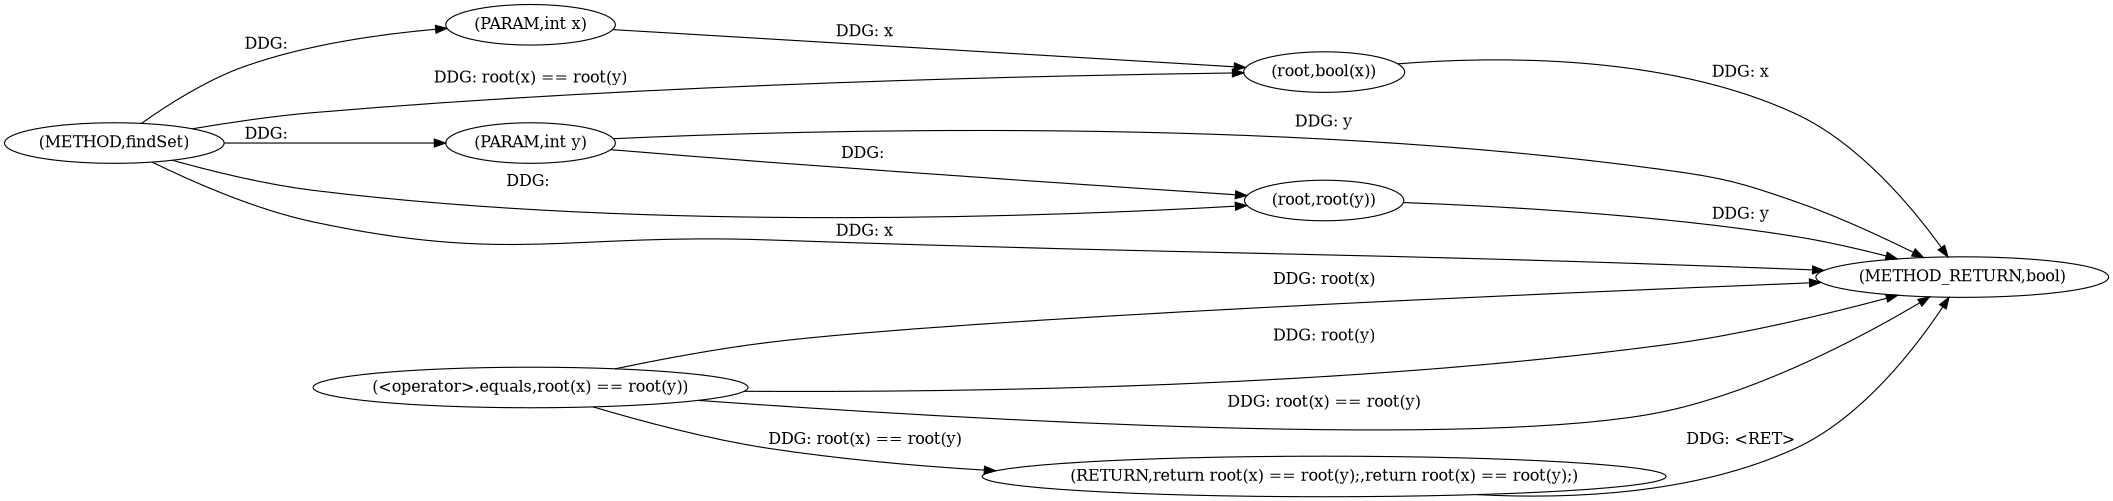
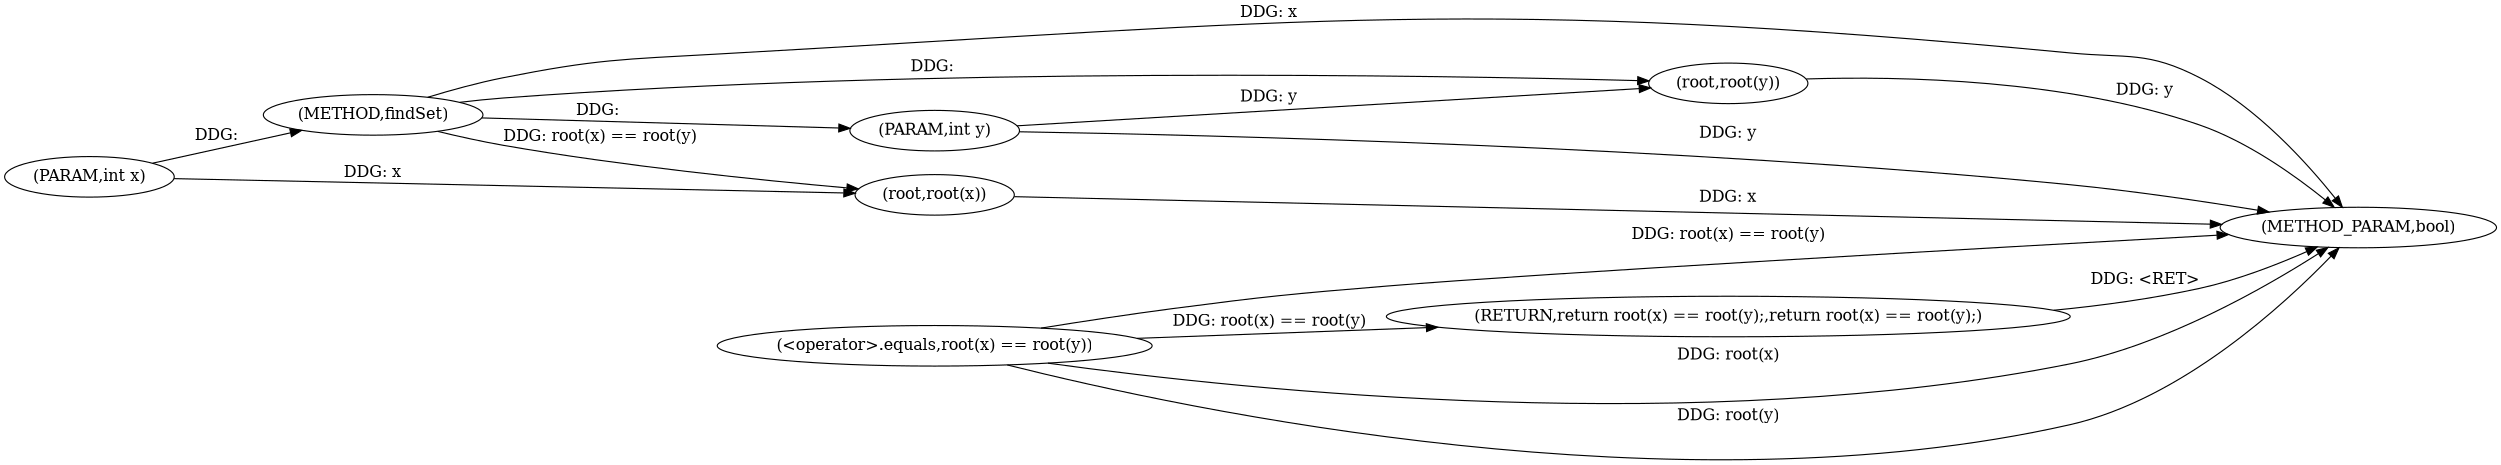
(281, 55) -> (221, 148)
(1324, 72) -> (935, 195)
(865, 154) -> (1269, 97)
(1962, 277) -> (2358, 228)
